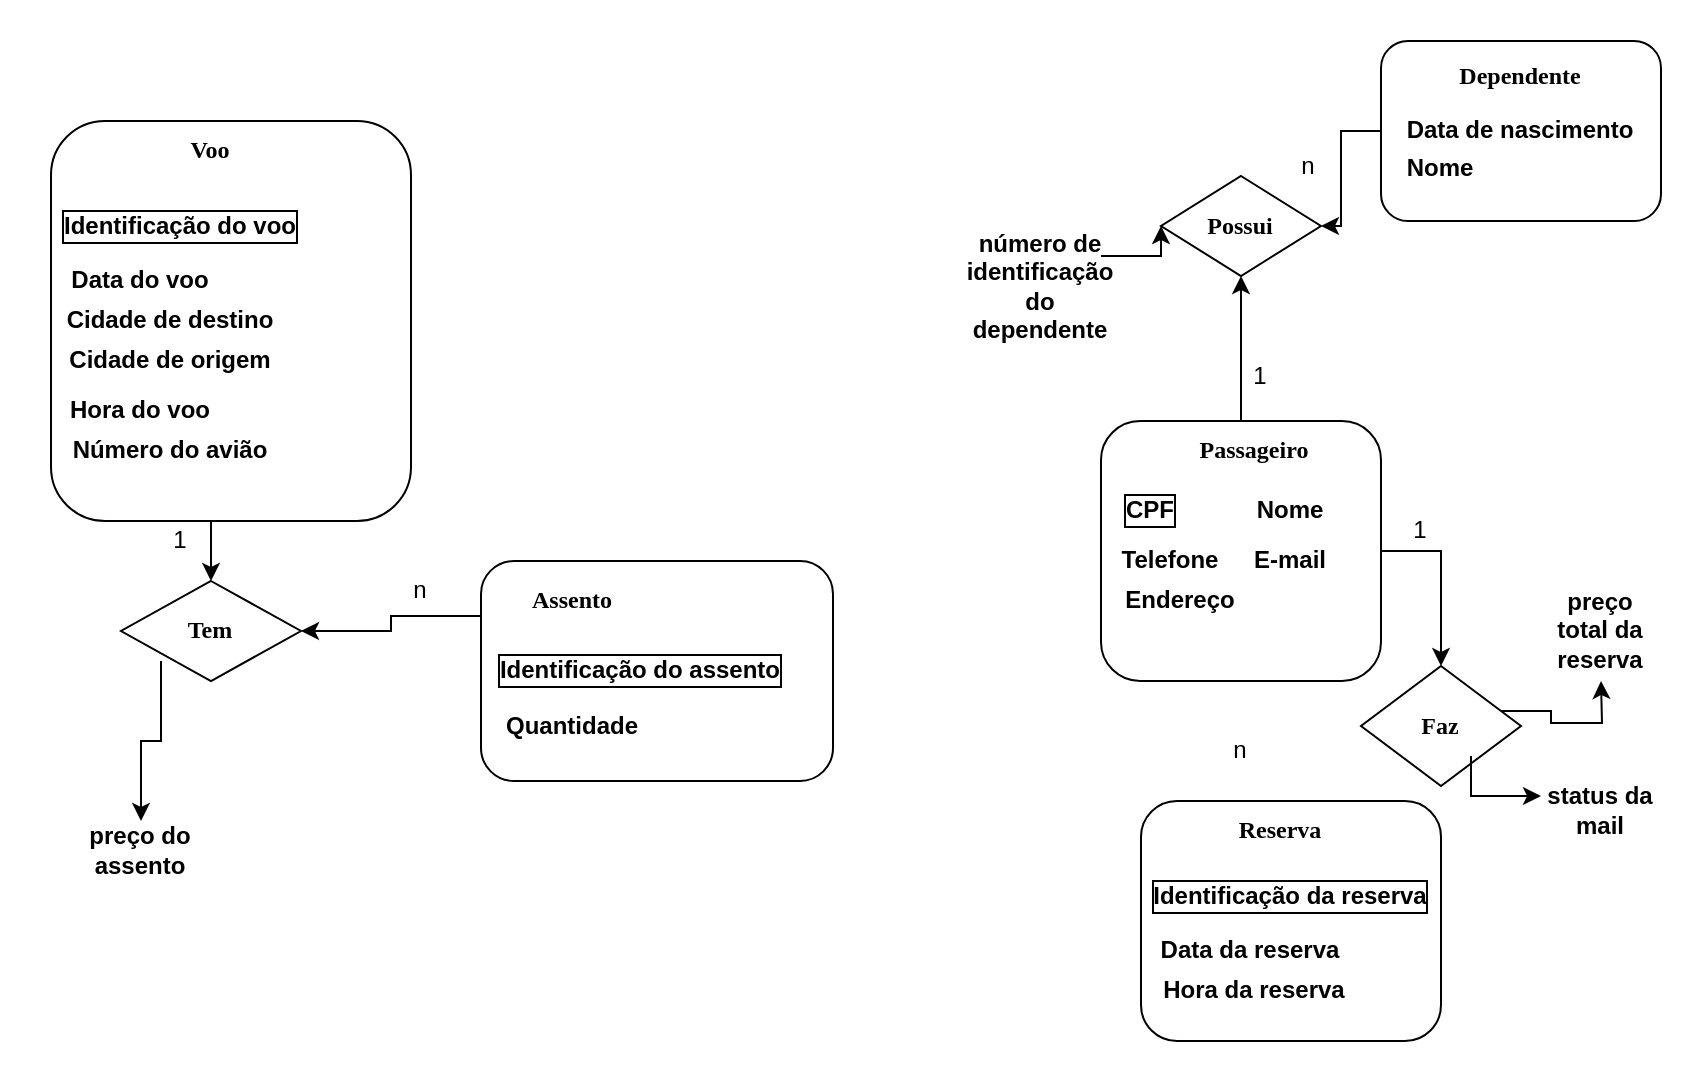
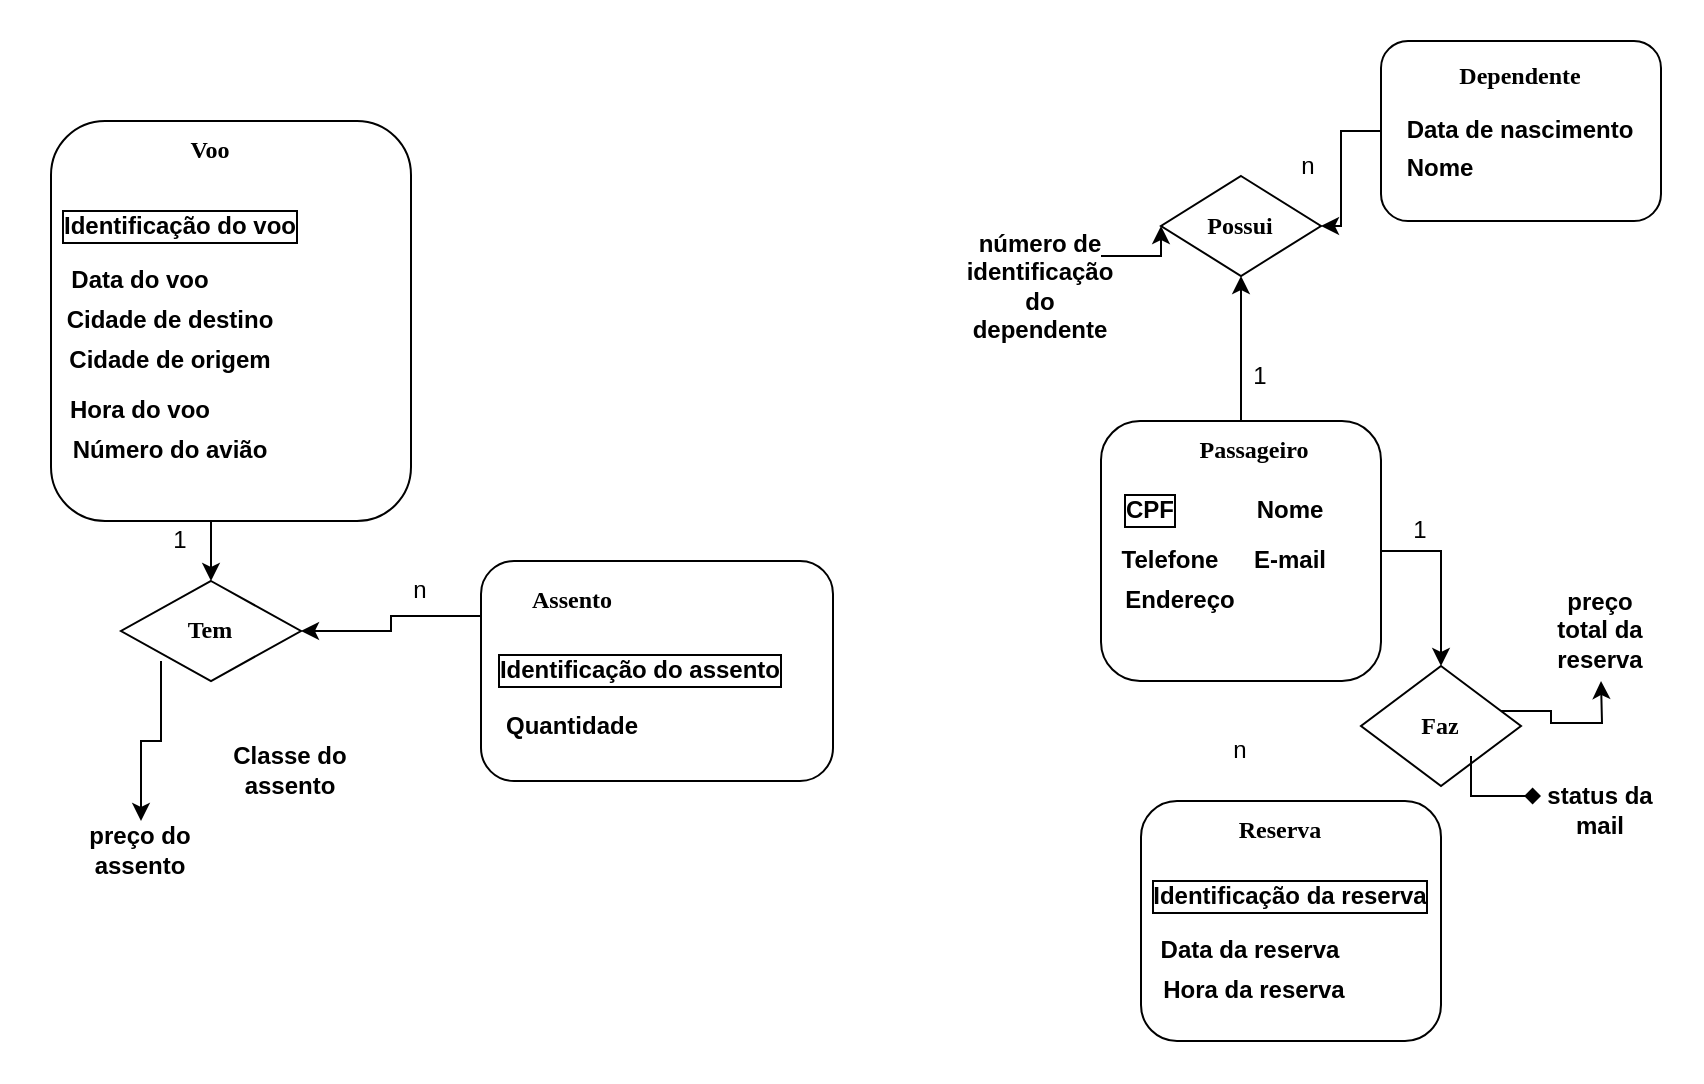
none -> (291, 771)
(1525, 796) -> (1524, 796)
